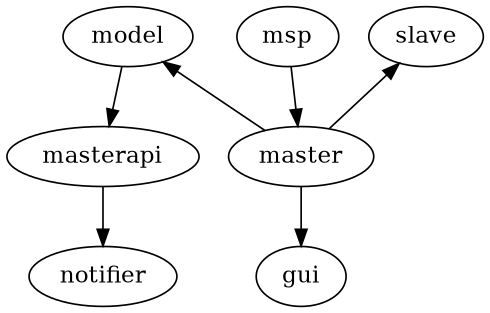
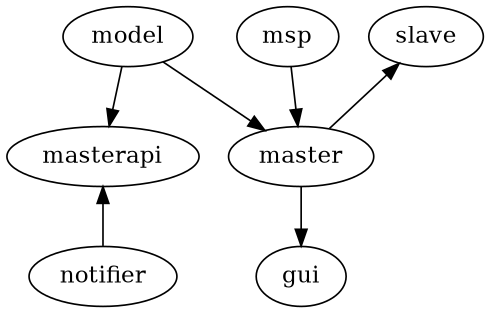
(221, 101) -> (207, 91)
(103, 208) -> (103, 225)
